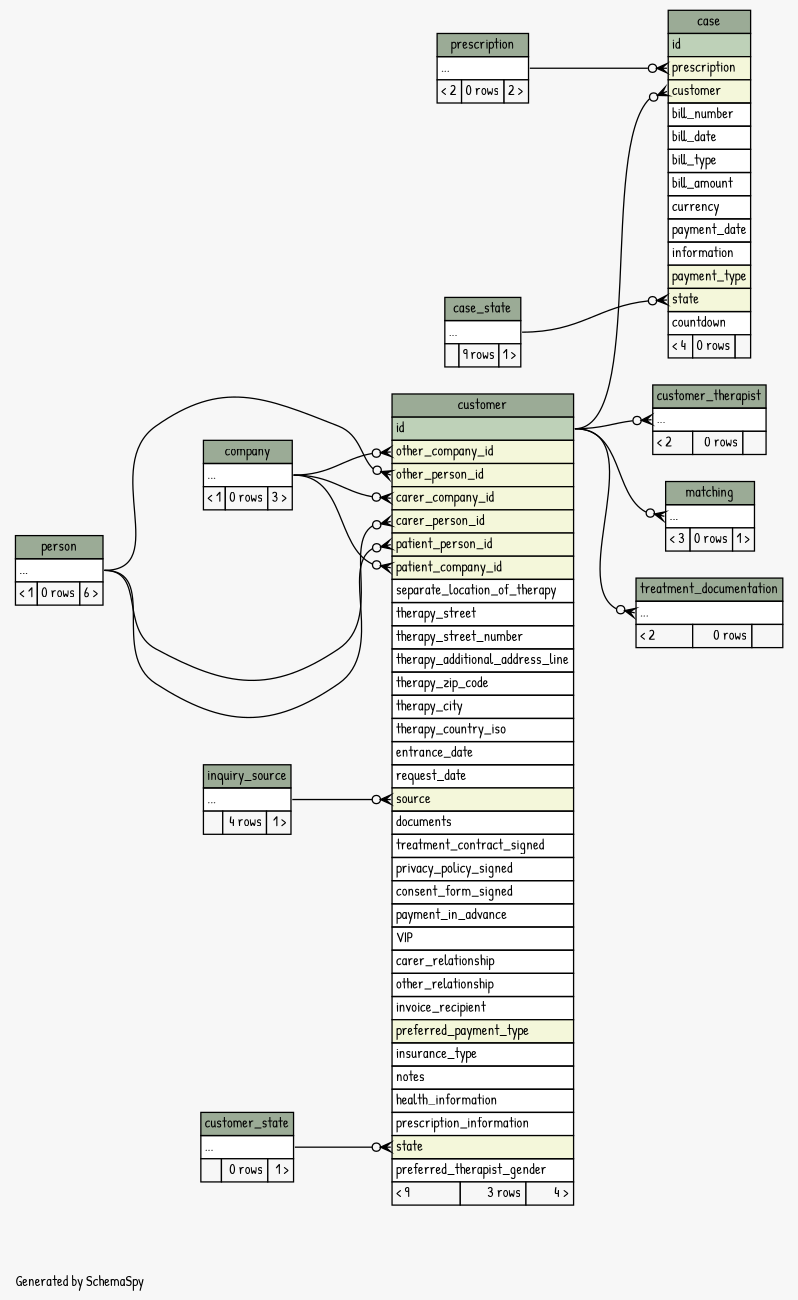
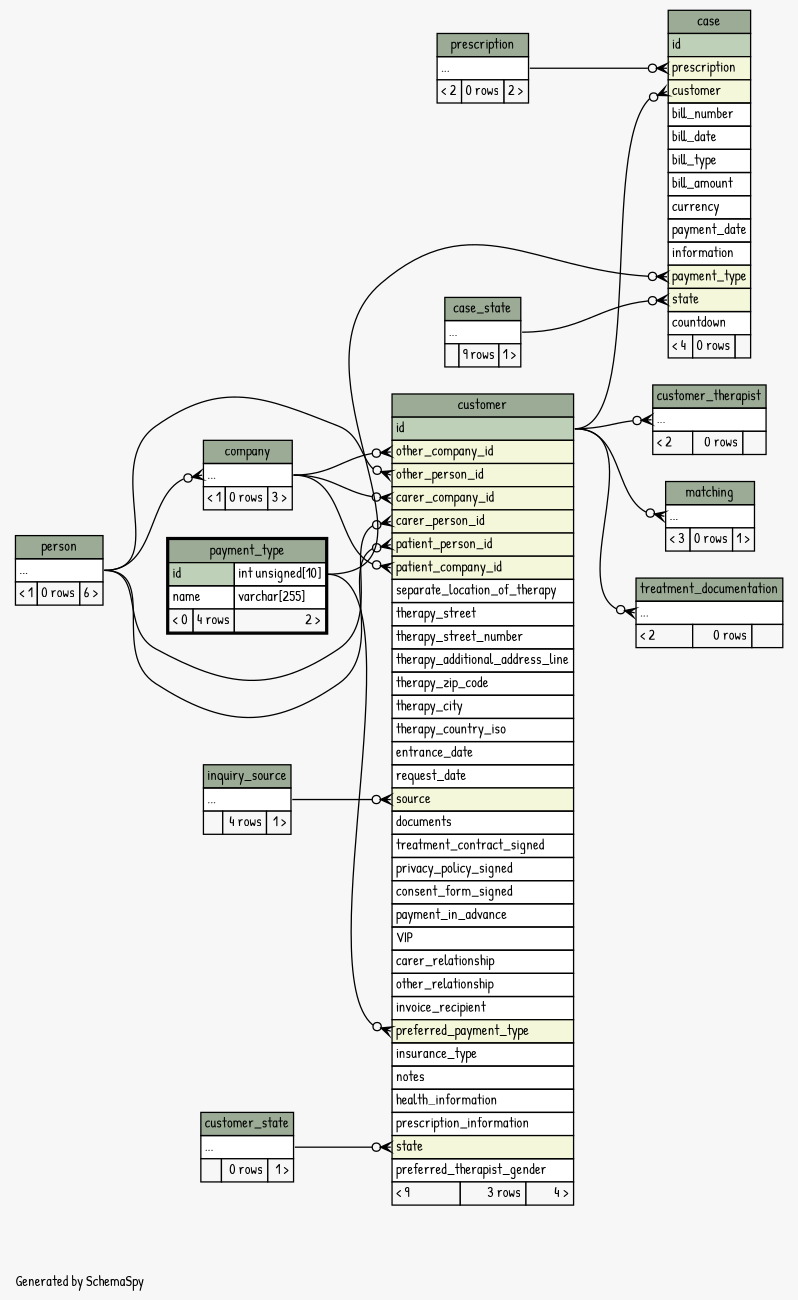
none -> (150, 532)
none -> (247, 586)
